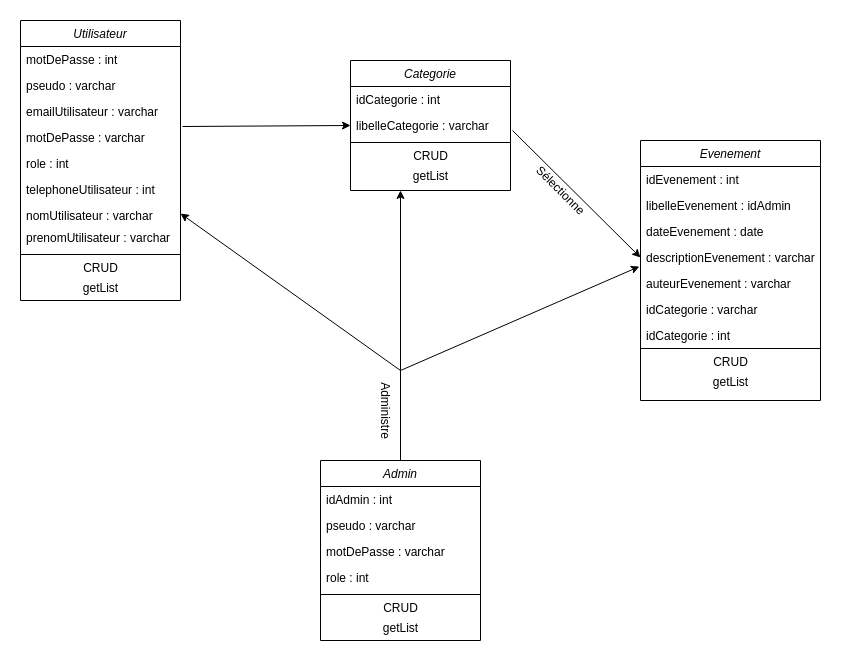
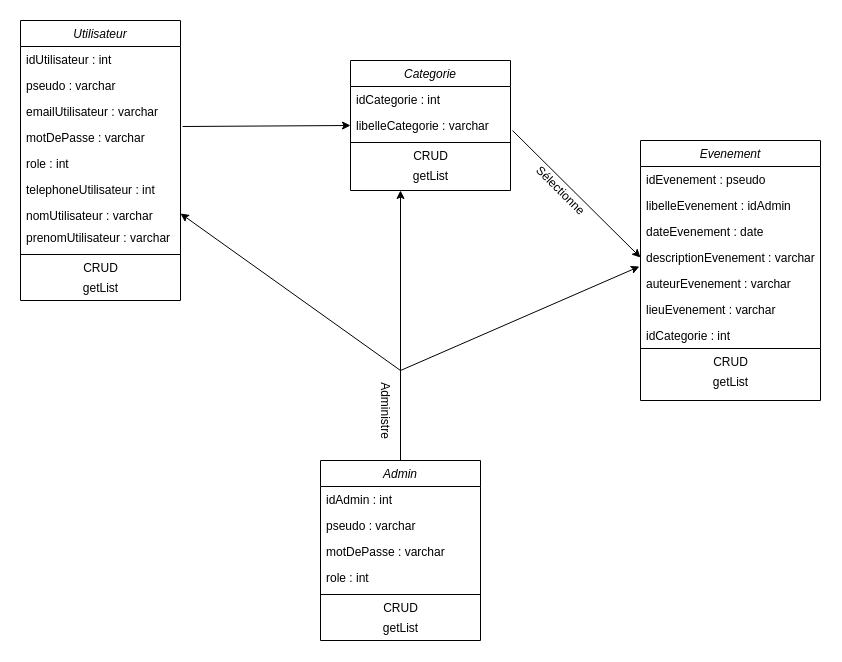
(75, 60) -> (79, 60)
(695, 180) -> (707, 180)
(709, 310) -> (715, 310)
